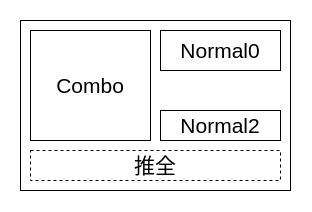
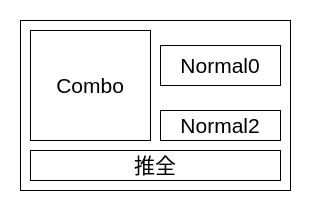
(221, 51) -> (221, 66)
(156, 166) -> (156, 166)
